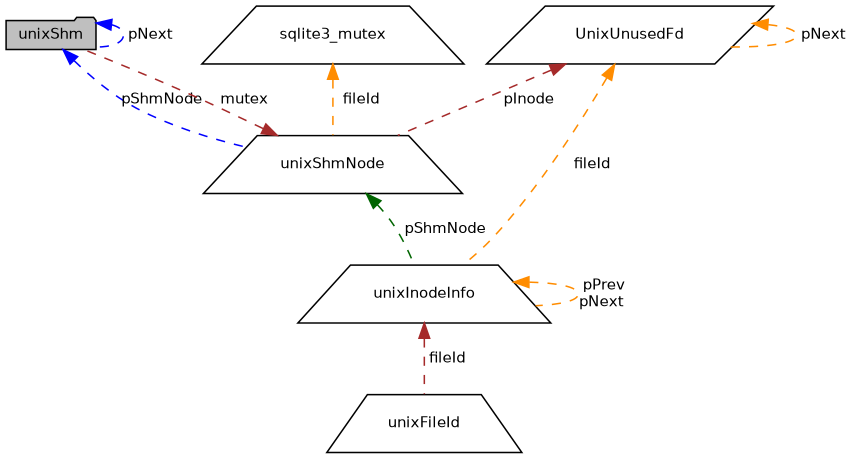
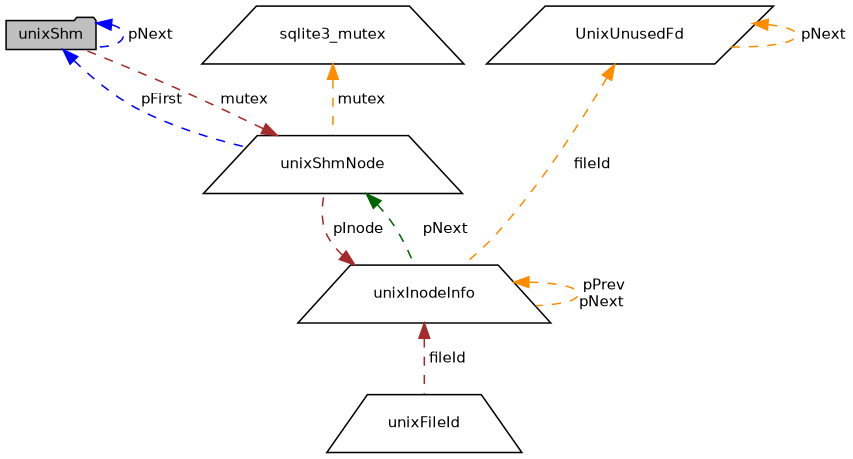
(160, 100) -> (160, 100)
(360, 100) -> (360, 100)
(474, 103) -> (324, 227)
(443, 229) -> (443, 229)
